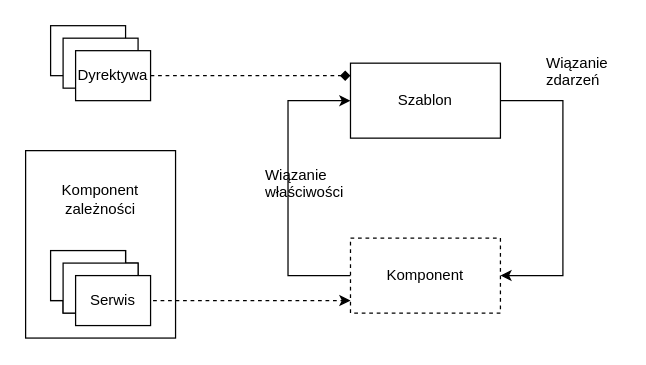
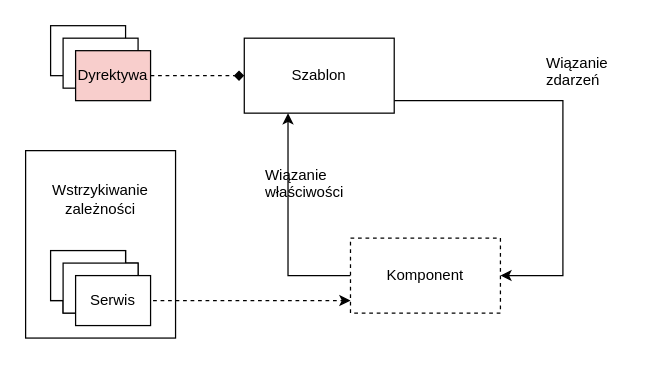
(113, 76) -> (113, 76)
(426, 101) -> (319, 76)
(101, 244) -> (101, 244)
